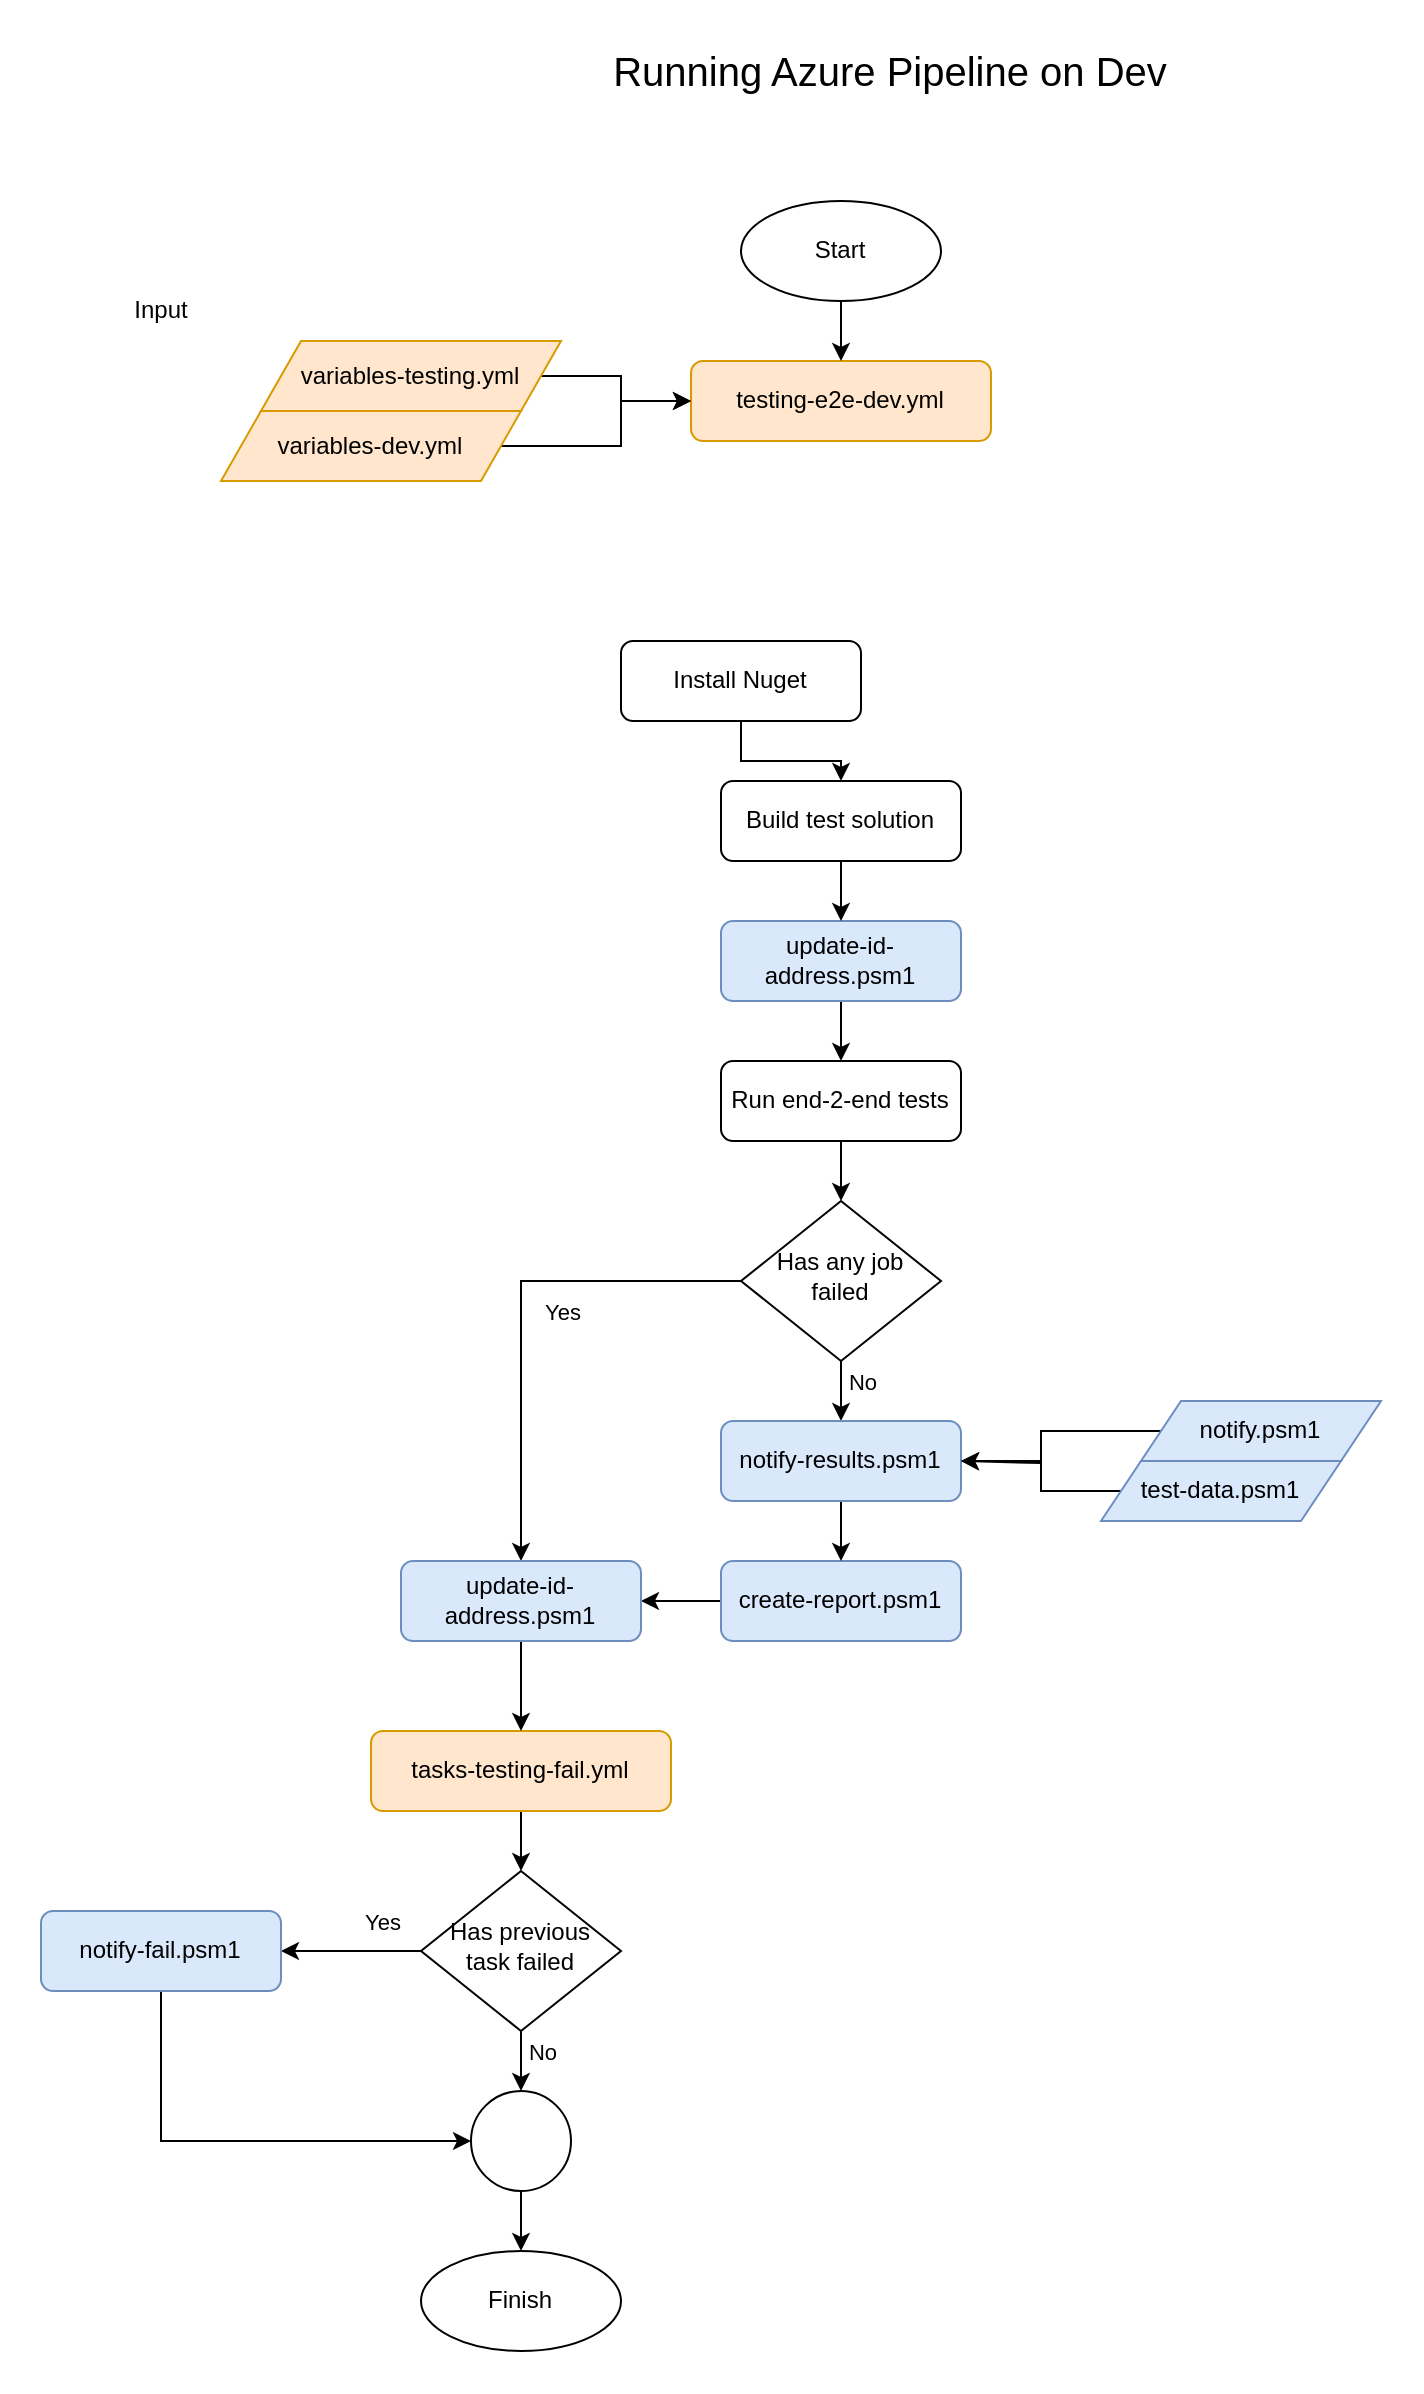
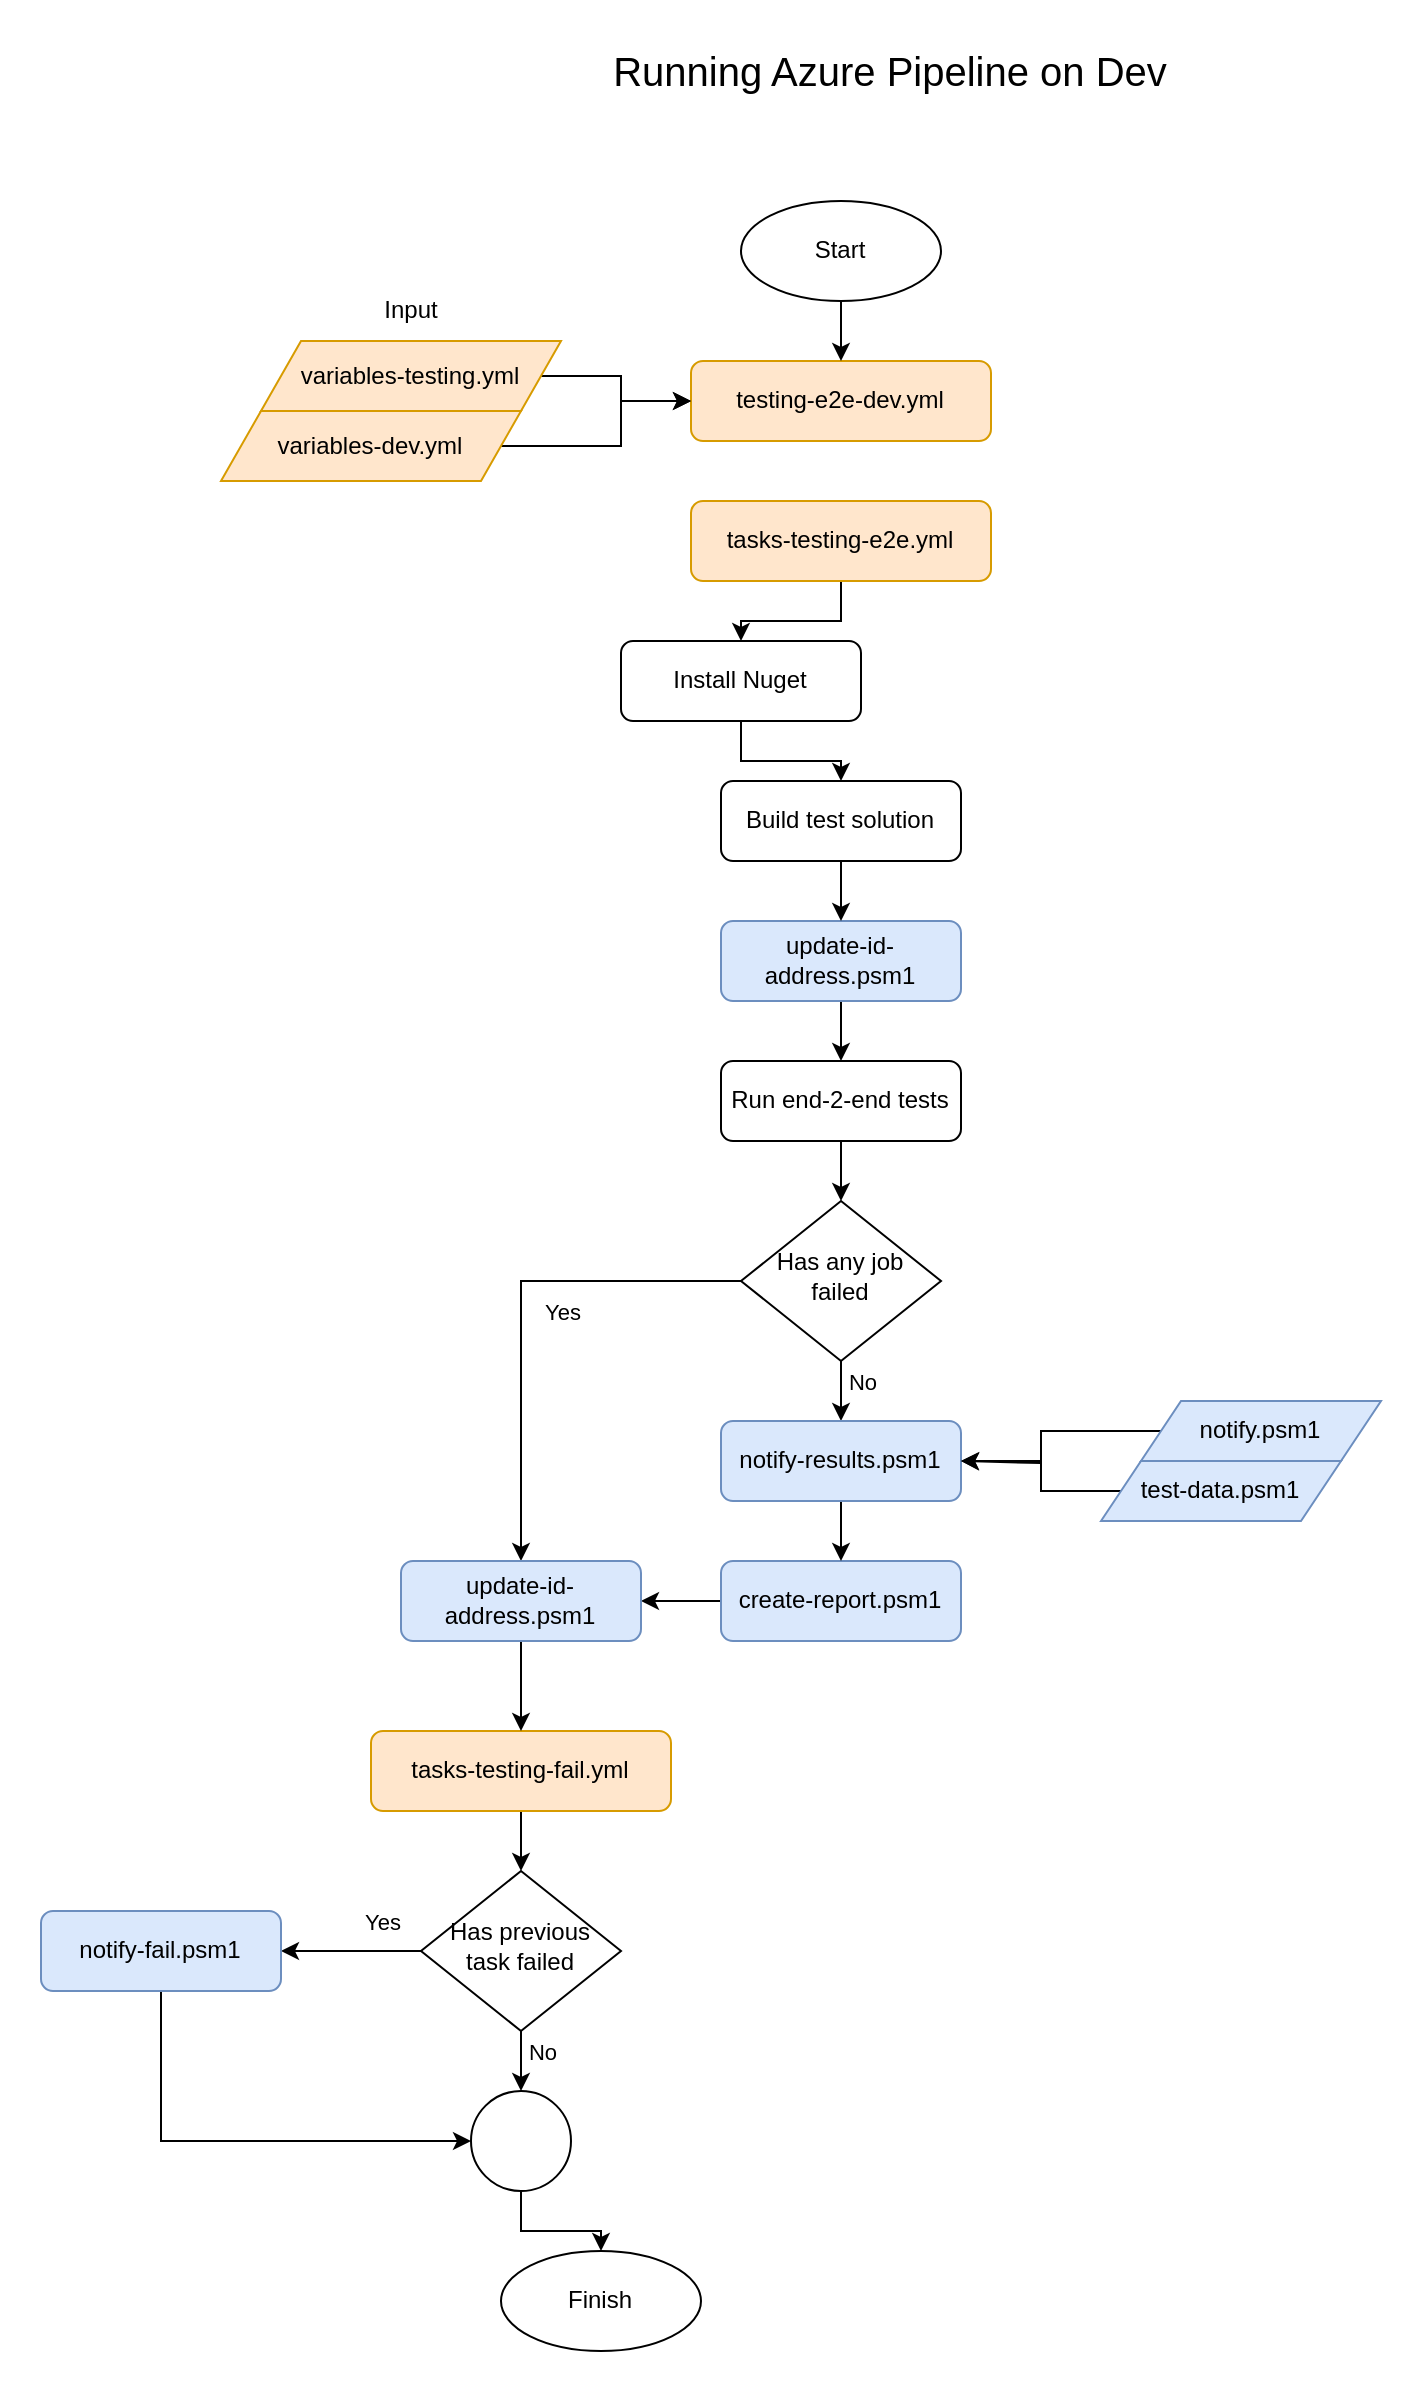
(161, 311) -> (411, 311)
none -> (841, 541)
none -> (808, 621)
(521, 2301) -> (601, 2301)
